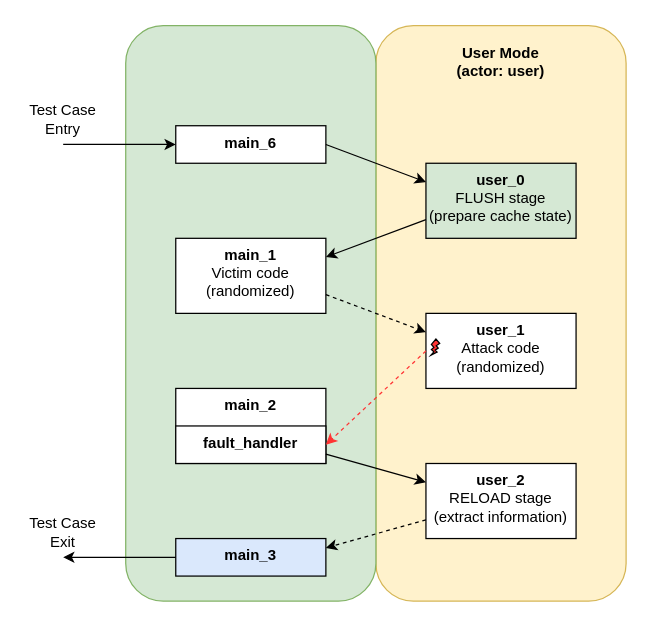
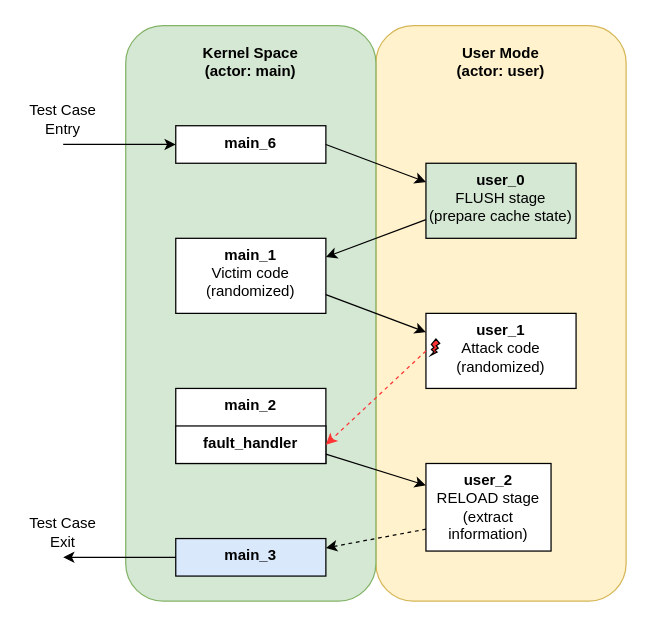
none -> (251, 62)
(372, 312) -> (372, 312)
(501, 501) -> (488, 507)
